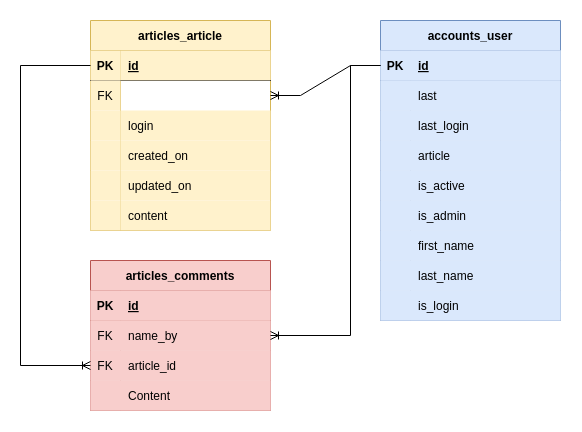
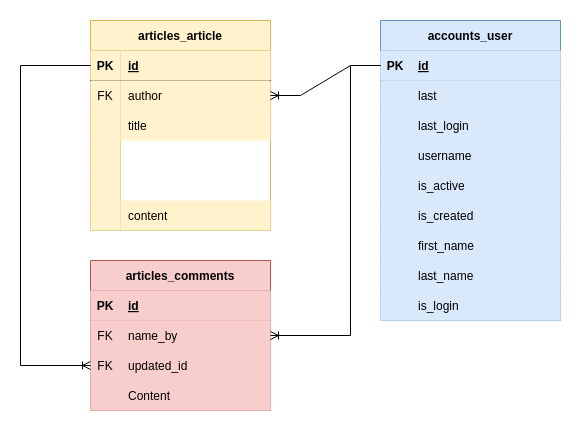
none -> (196, 96)
(142, 126) -> (142, 126)
(196, 156) -> none
(438, 156) -> (445, 156)
(196, 186) -> none
(442, 216) -> (450, 216)
(157, 366) -> (160, 366)
